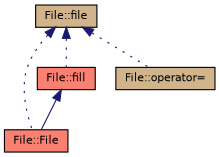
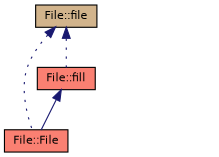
(165, 79) -> none
